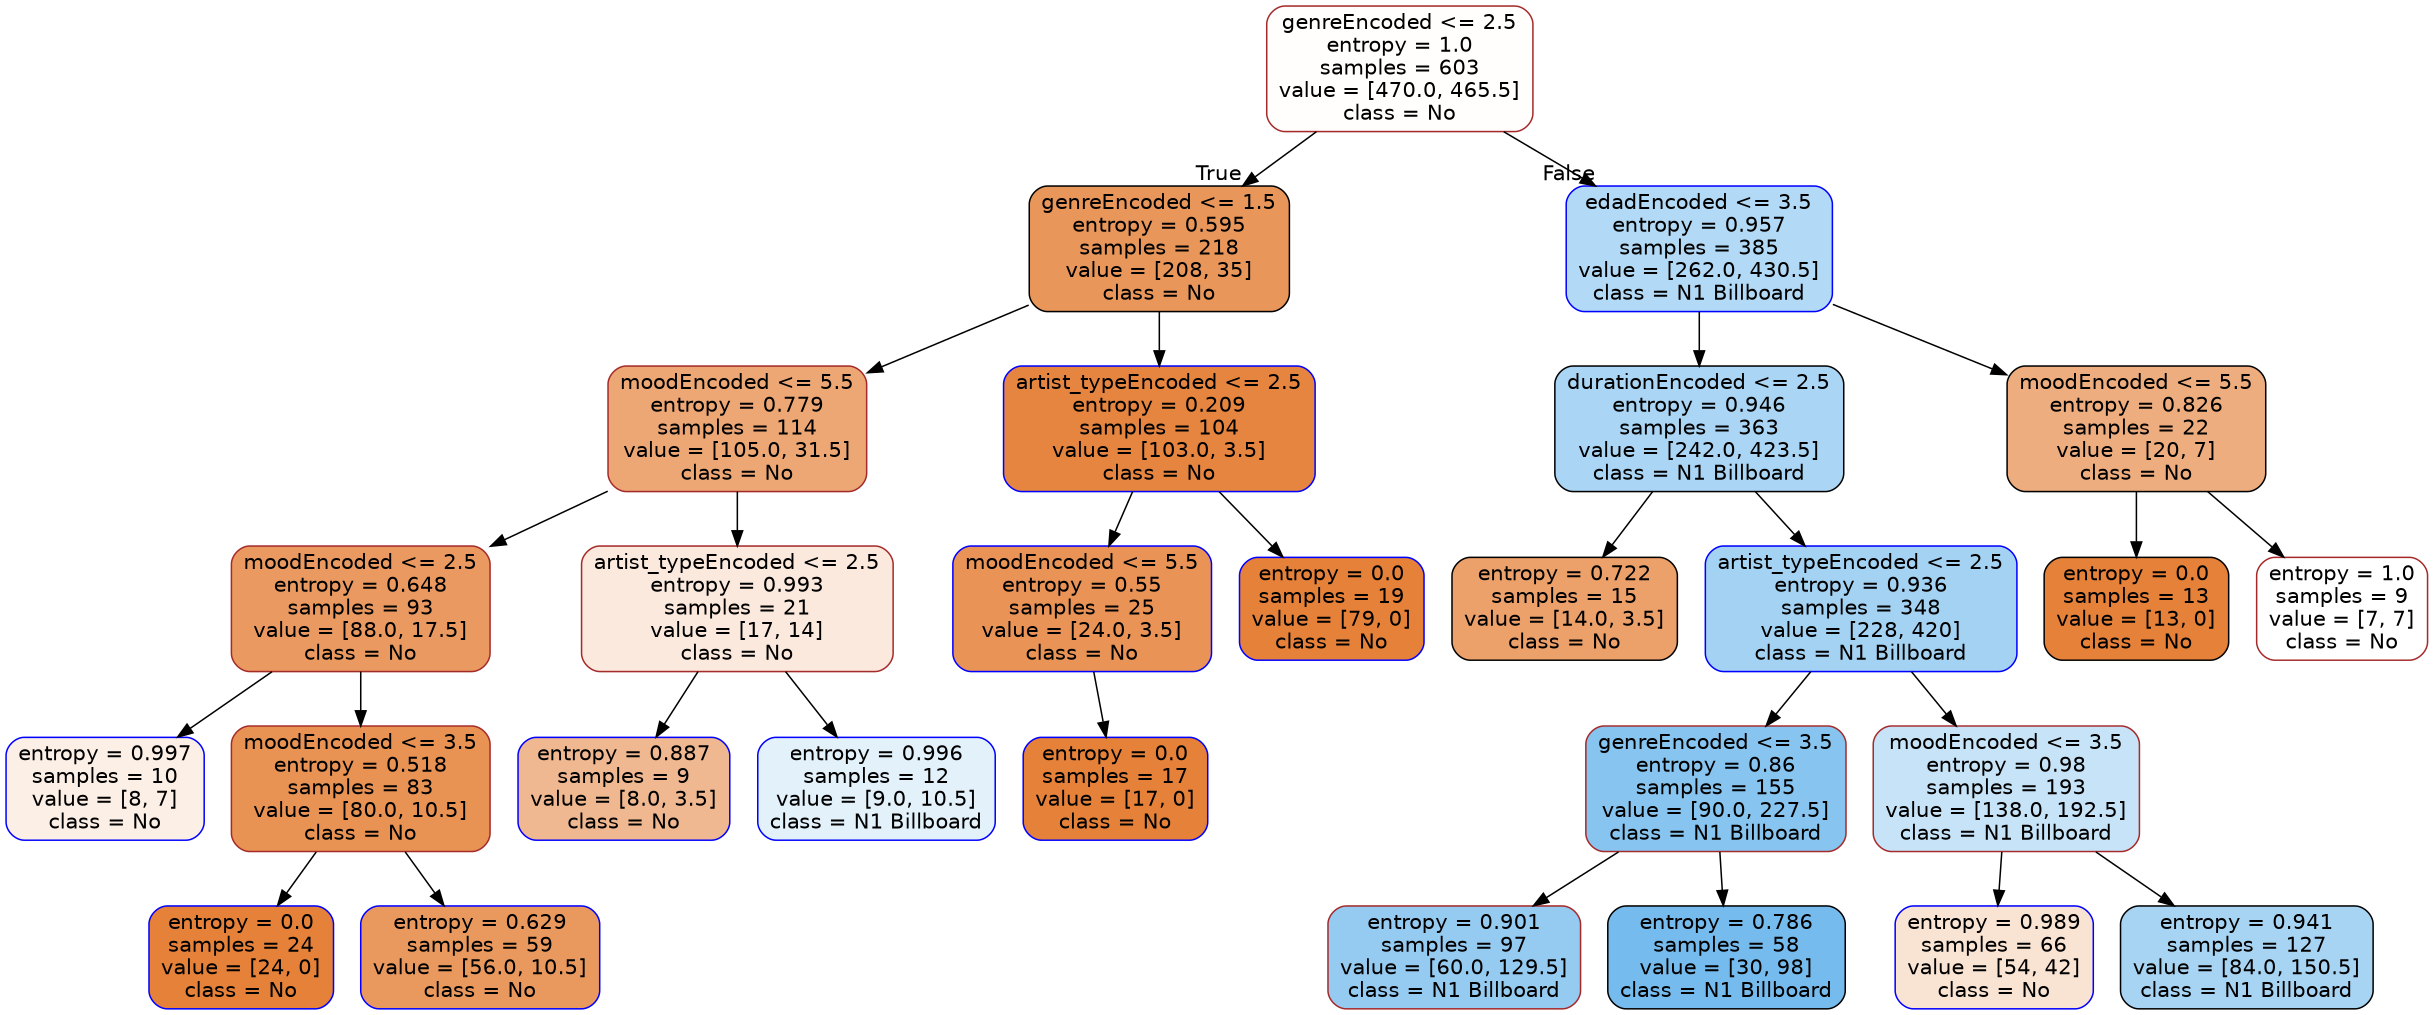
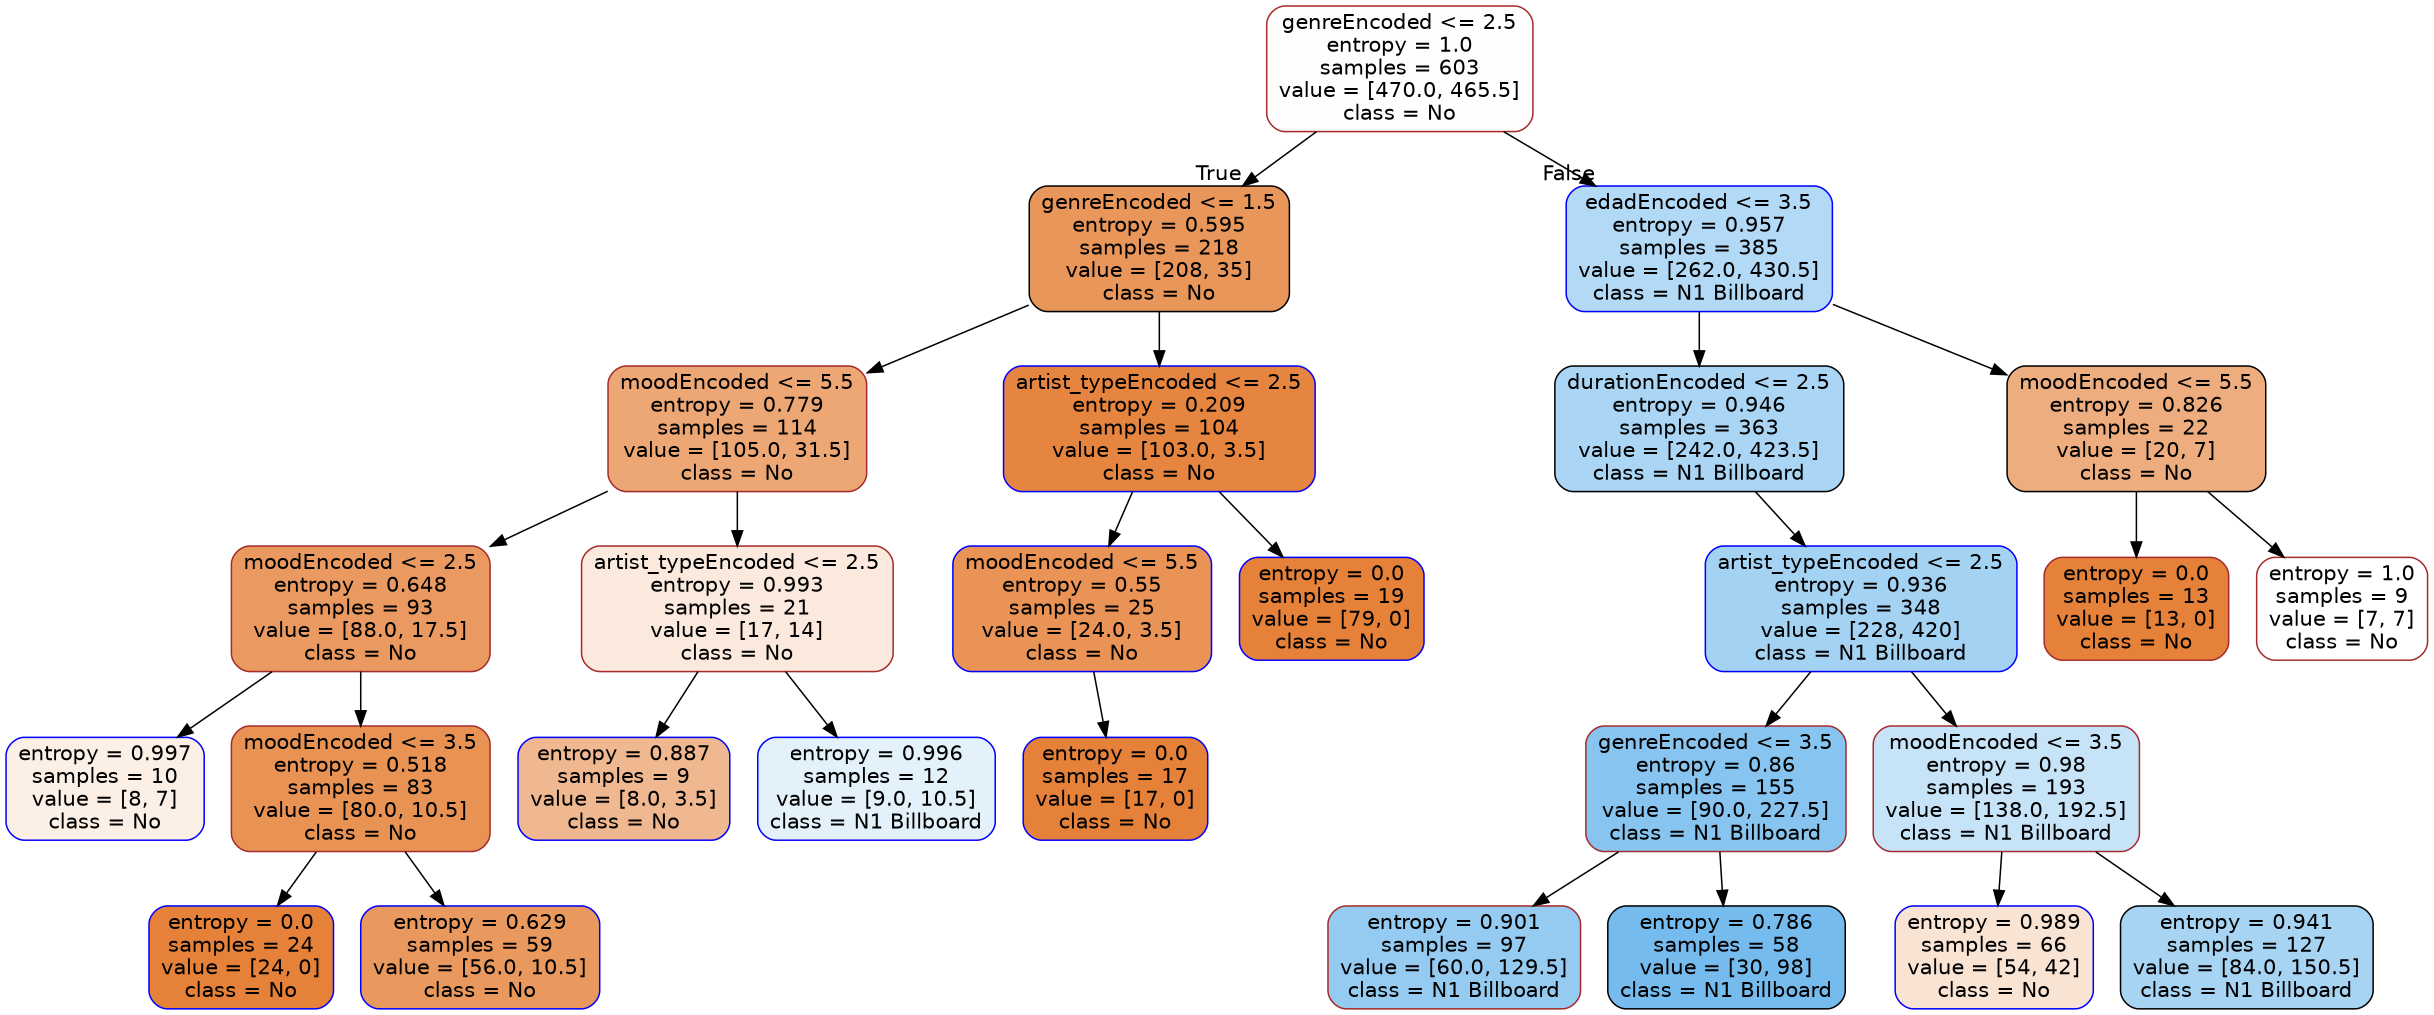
(1565, 609) -> none
(2136, 609) -> (2136, 609)
